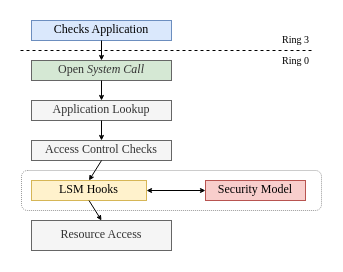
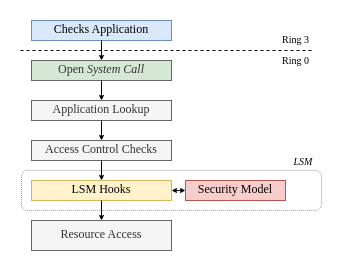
none -> (304, 162)
(89, 191) -> (102, 191)
(256, 191) -> (236, 191)
